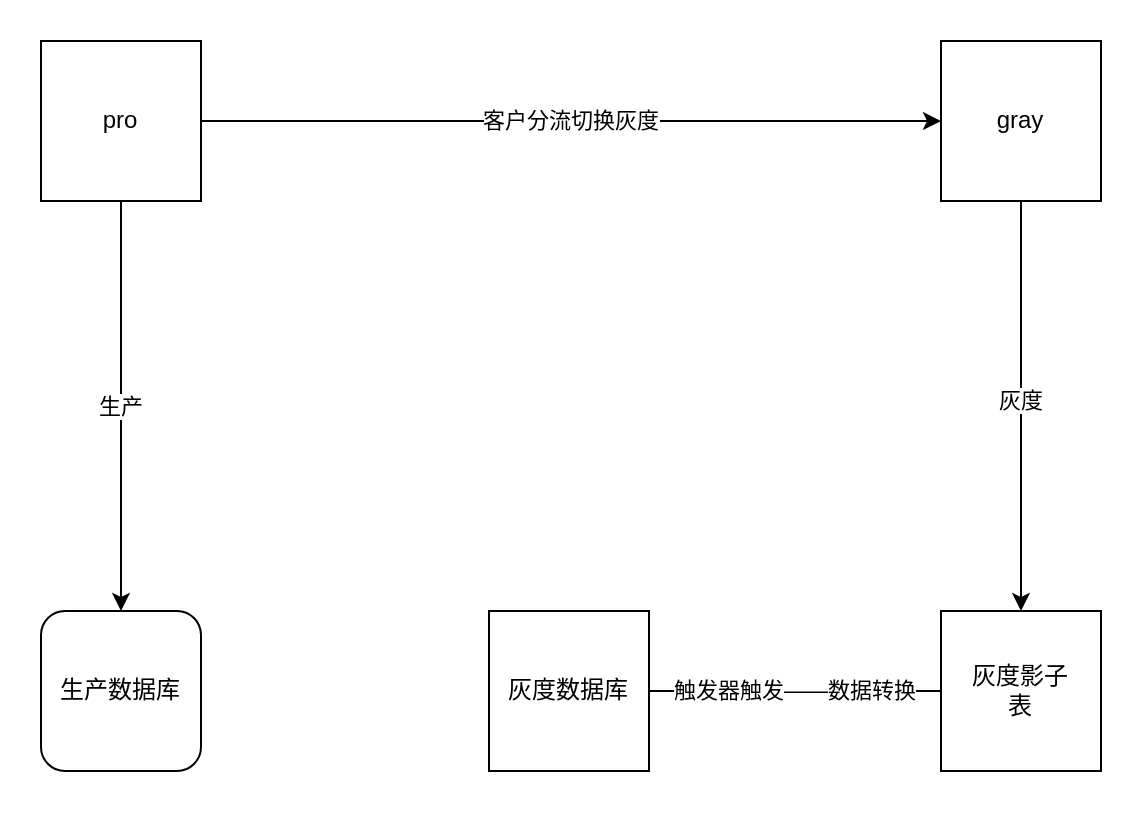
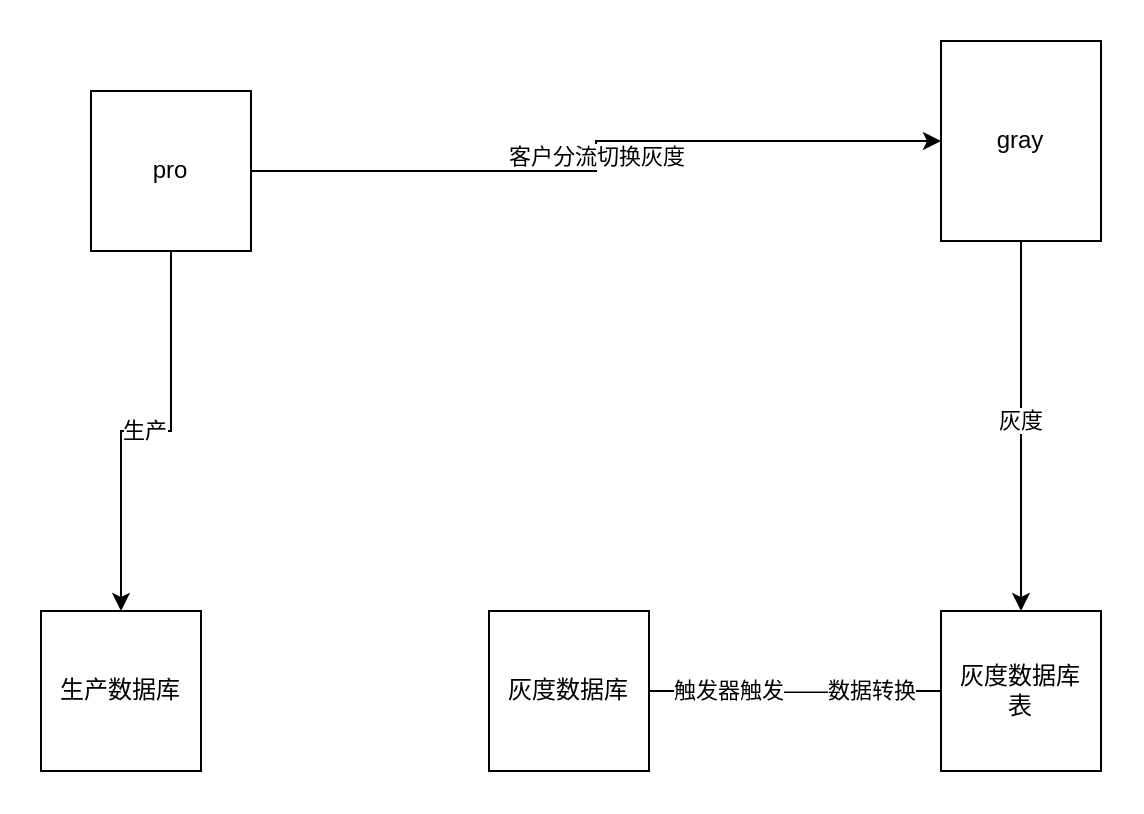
(121, 121) -> (171, 171)
(1021, 121) -> (1021, 141)
(121, 691) -> (121, 691)
(1021, 691) -> (1021, 691)
